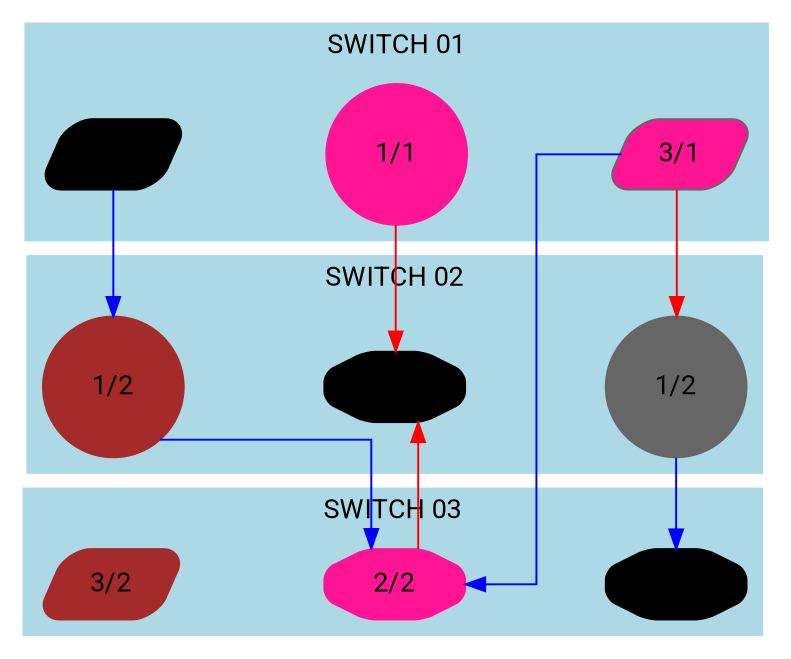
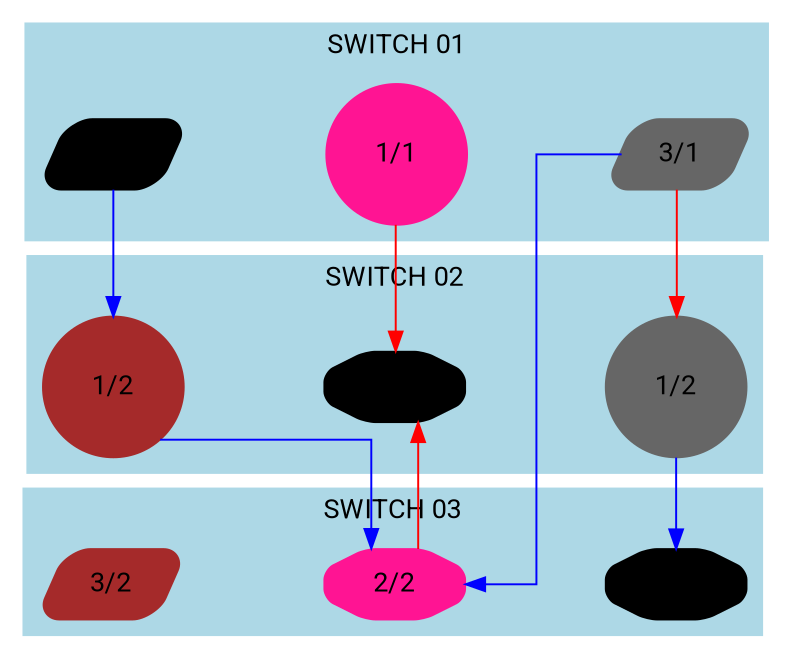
(680, 154) -> (680, 154)
